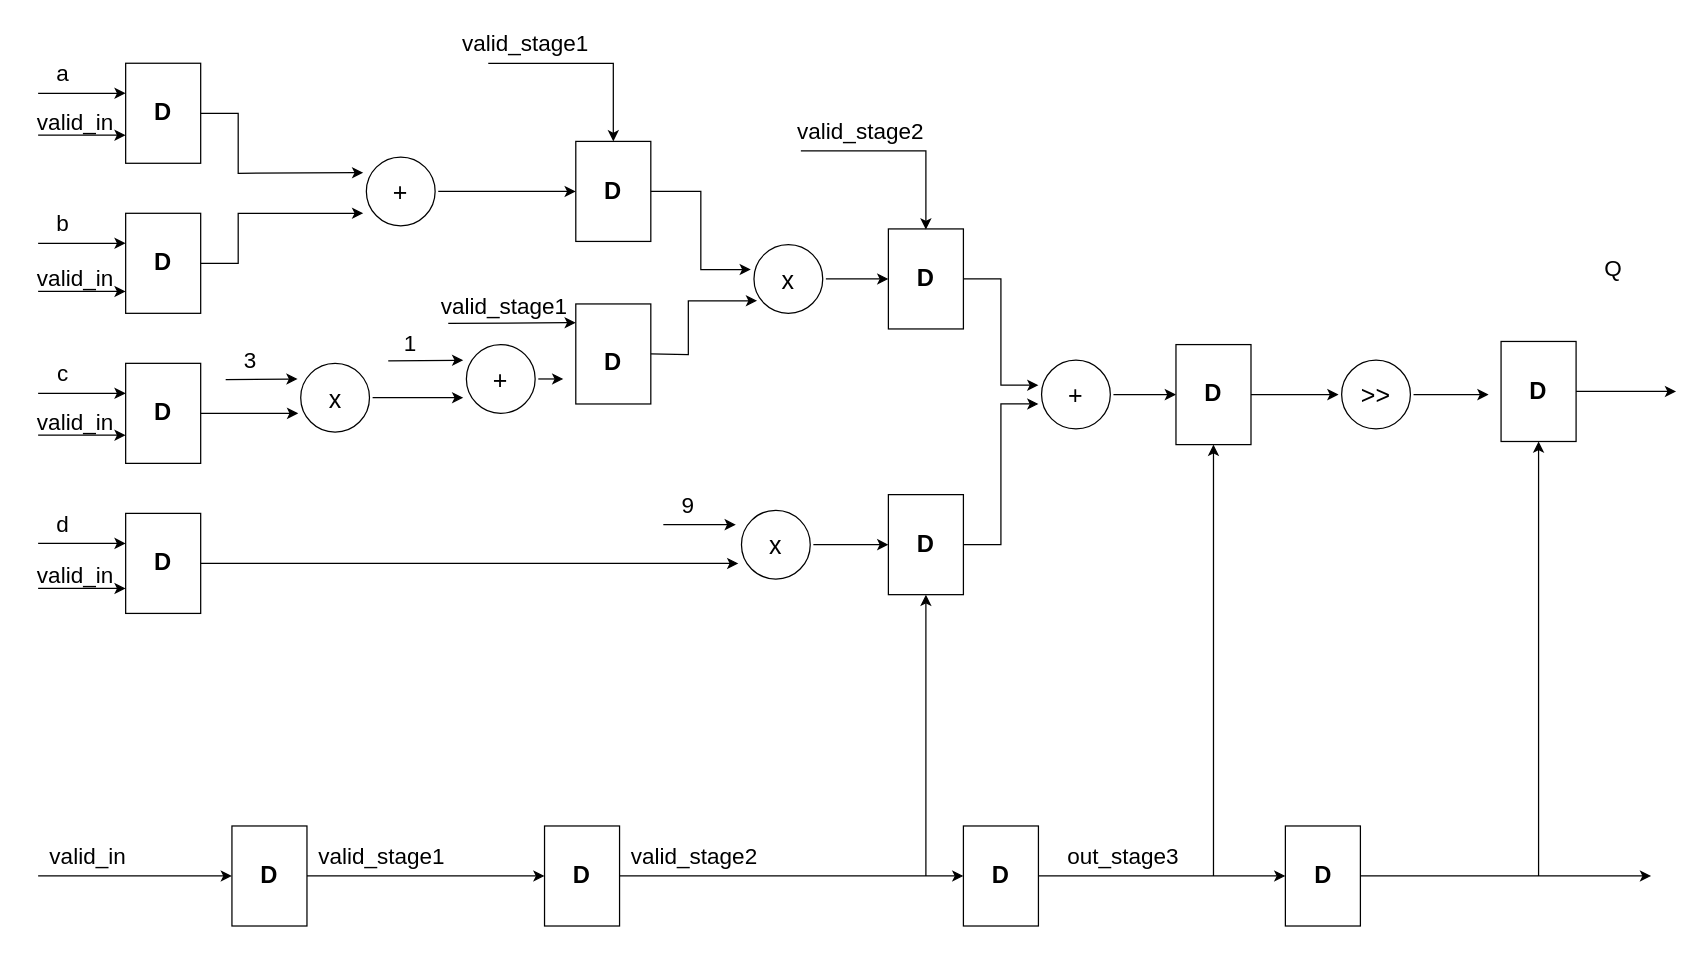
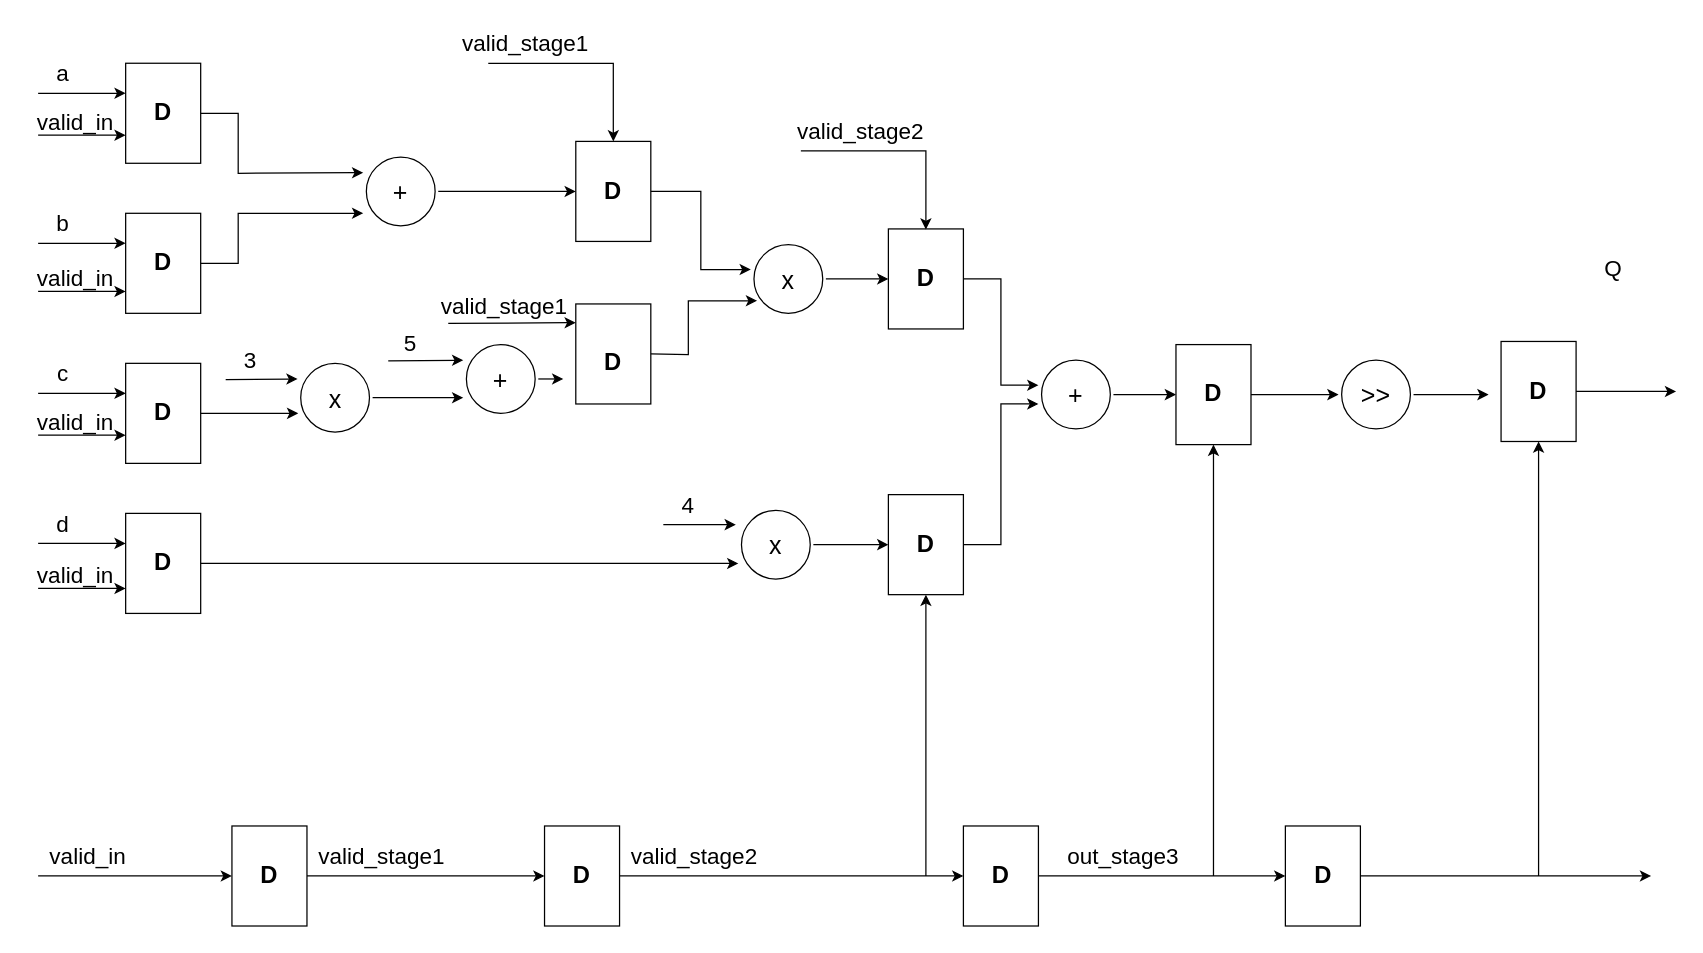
(411, 344) -> (411, 344)
(688, 506) -> (688, 506)
